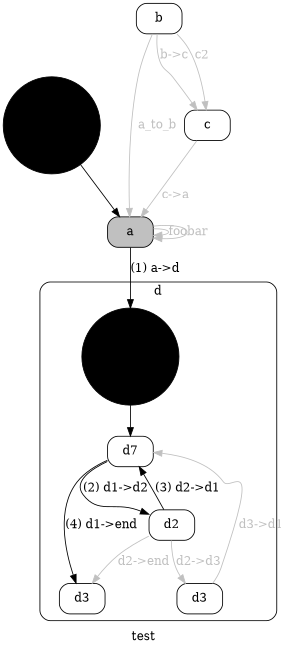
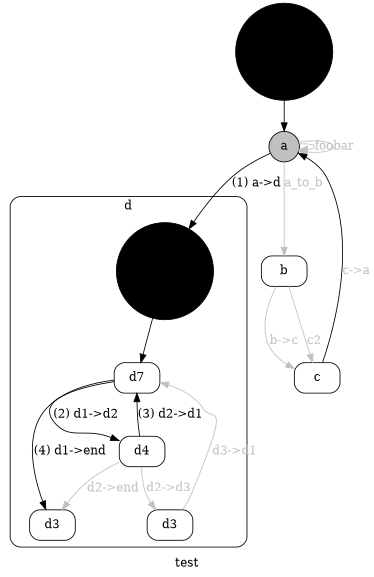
(132, 120) -> (284, 205)
(172, 175) -> (343, 255)
(130, 232) -> (284, 147)
(172, 525) -> (142, 451)
